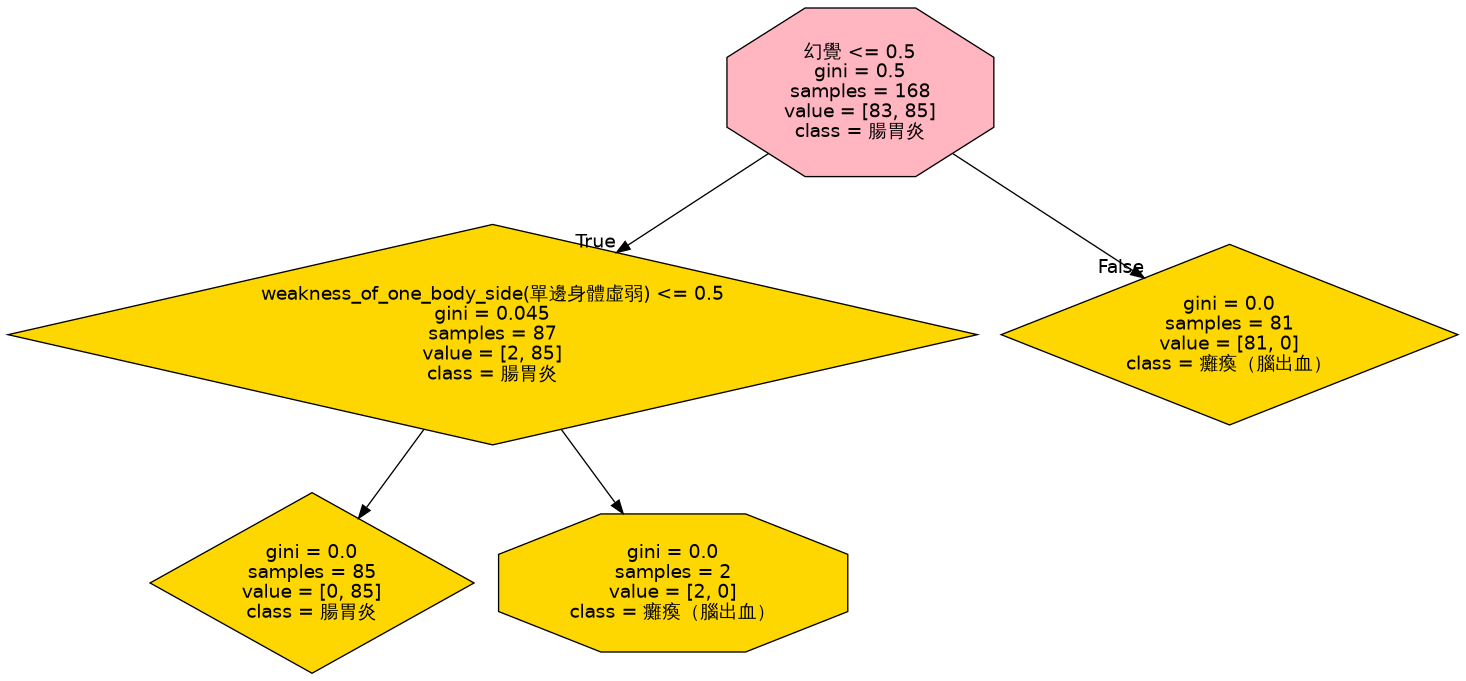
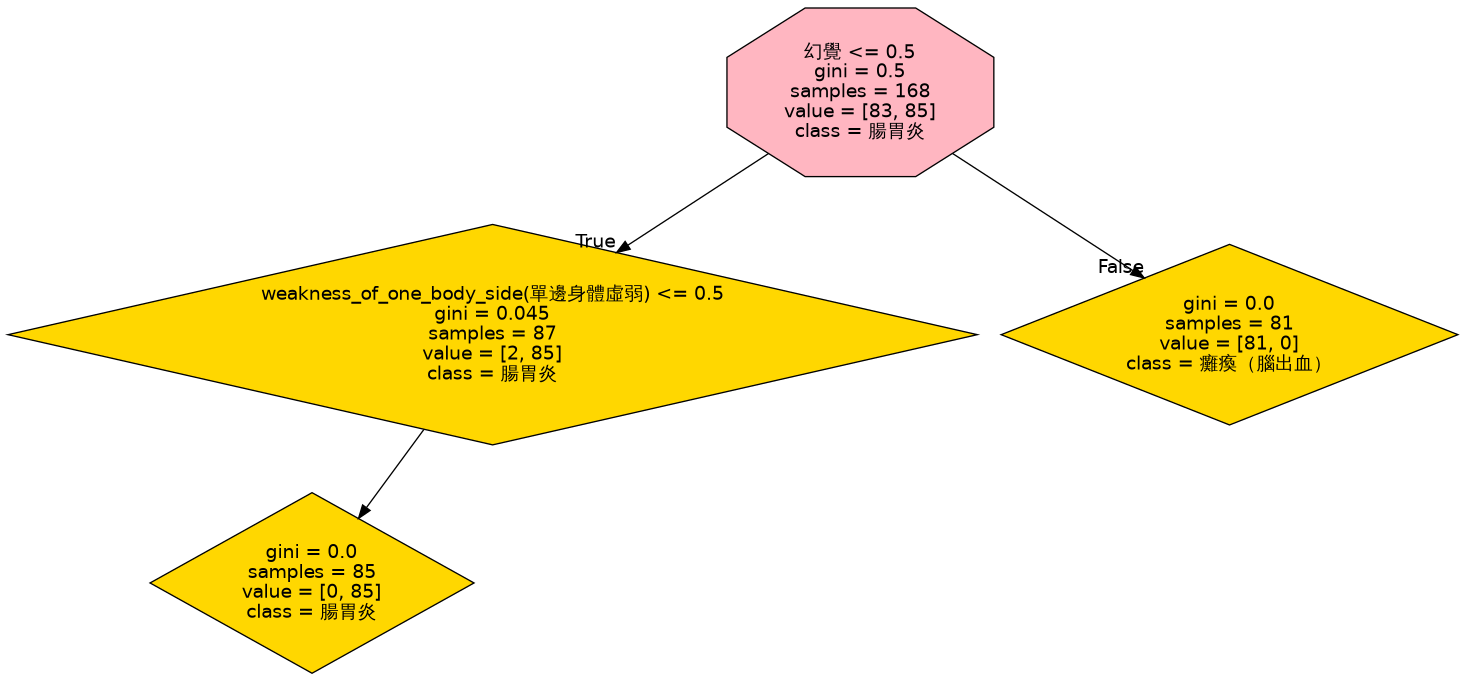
(673, 583) -> none
